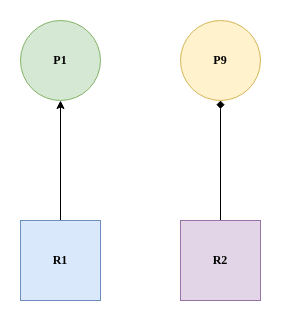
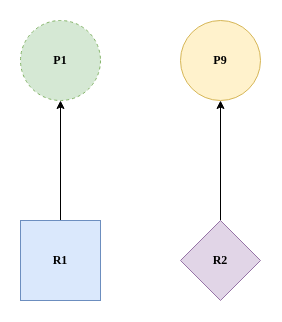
(61, 61) -> (61, 61)
(221, 109) -> (221, 108)
(221, 261) -> (221, 261)
